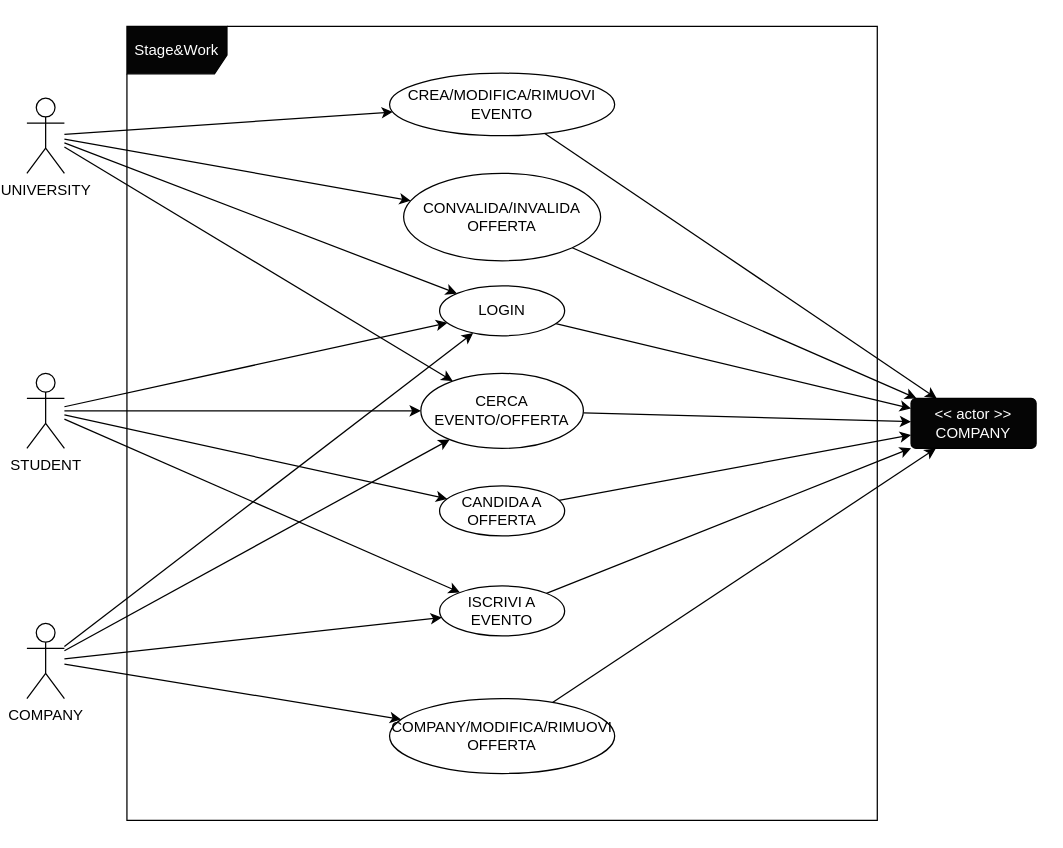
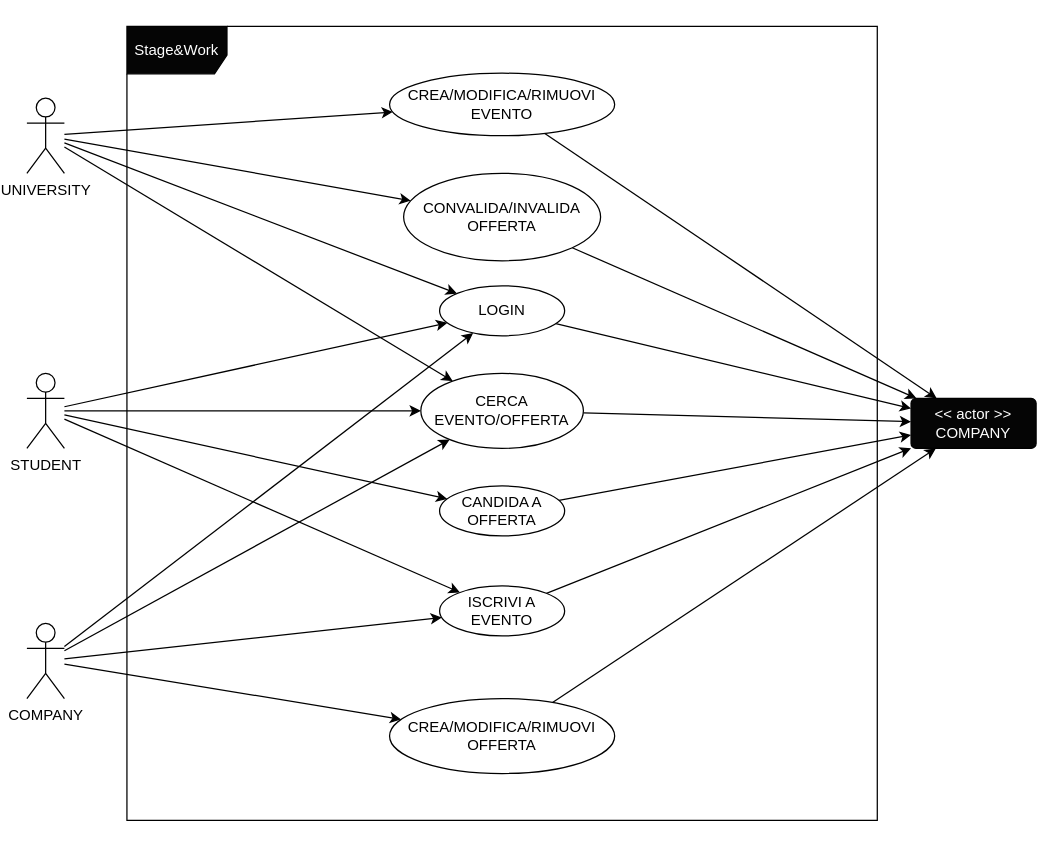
(502, 736) -> (502, 736)
